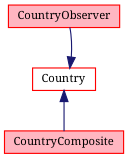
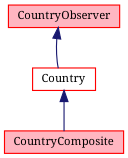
(72, 42) -> (57, 54)
